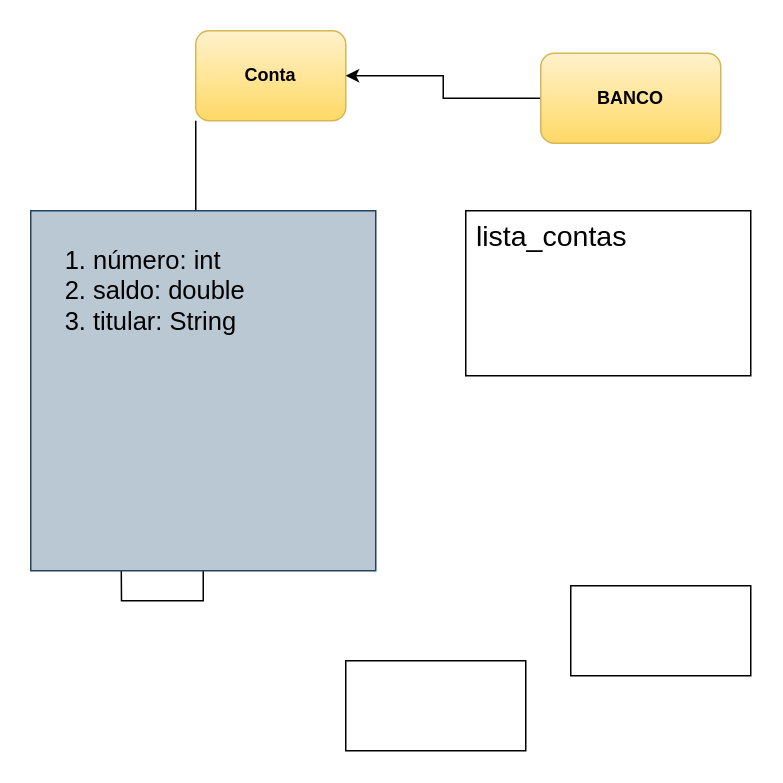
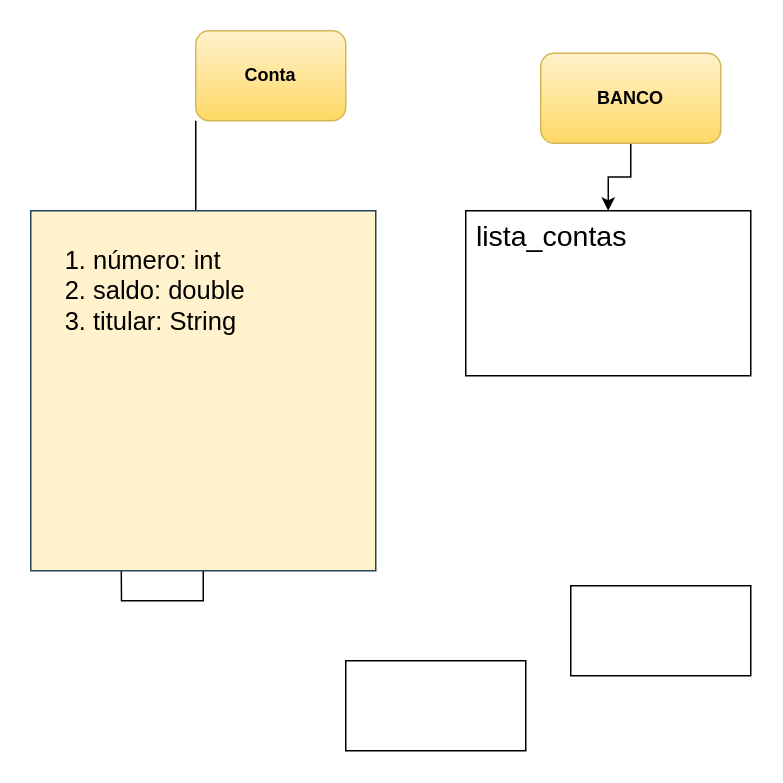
(443, 92) -> (625, 177)
(203, 391) -> (203, 391)
